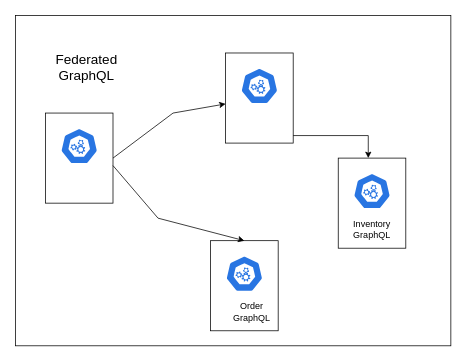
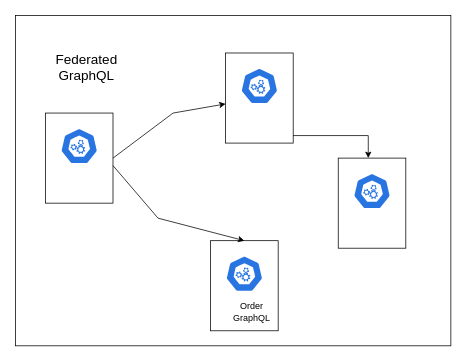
(372, 229) -> none
